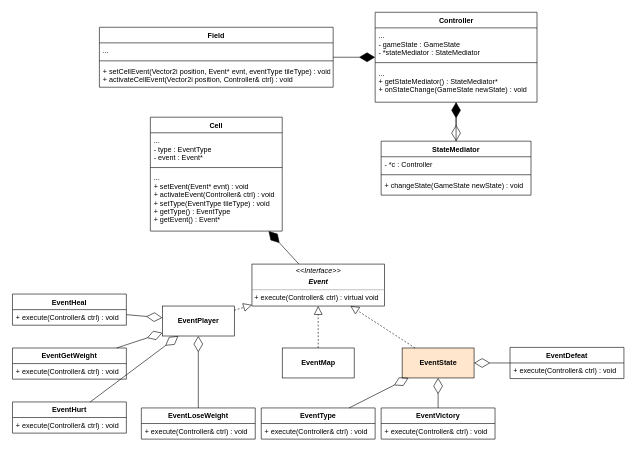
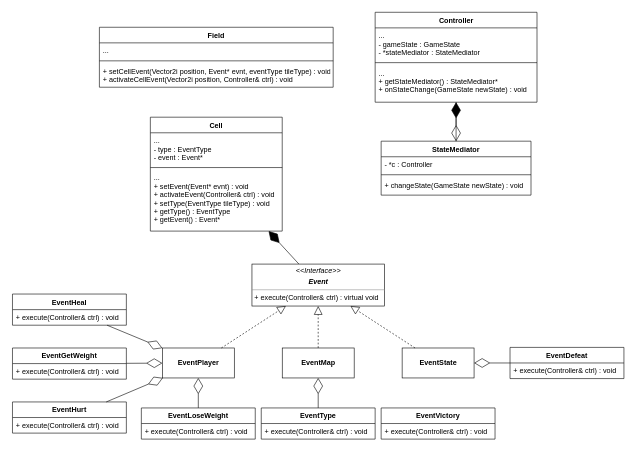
(358, 57) -> none
(198, 321) -> (198, 363)
(438, 363) -> (438, 363)
(372, 397) -> (318, 401)
(438, 401) -> none
